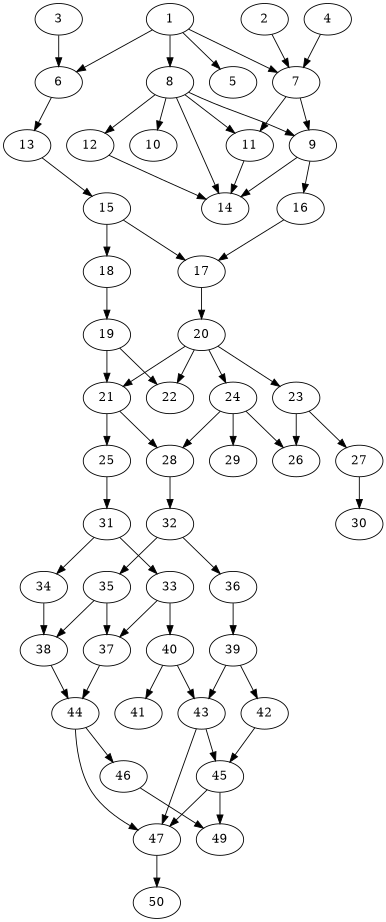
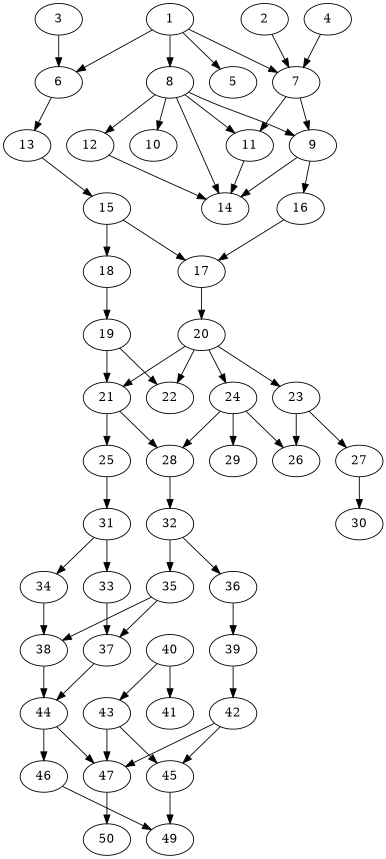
(170, 614) -> none
(219, 678) -> none
(192, 805) -> (174, 743)
